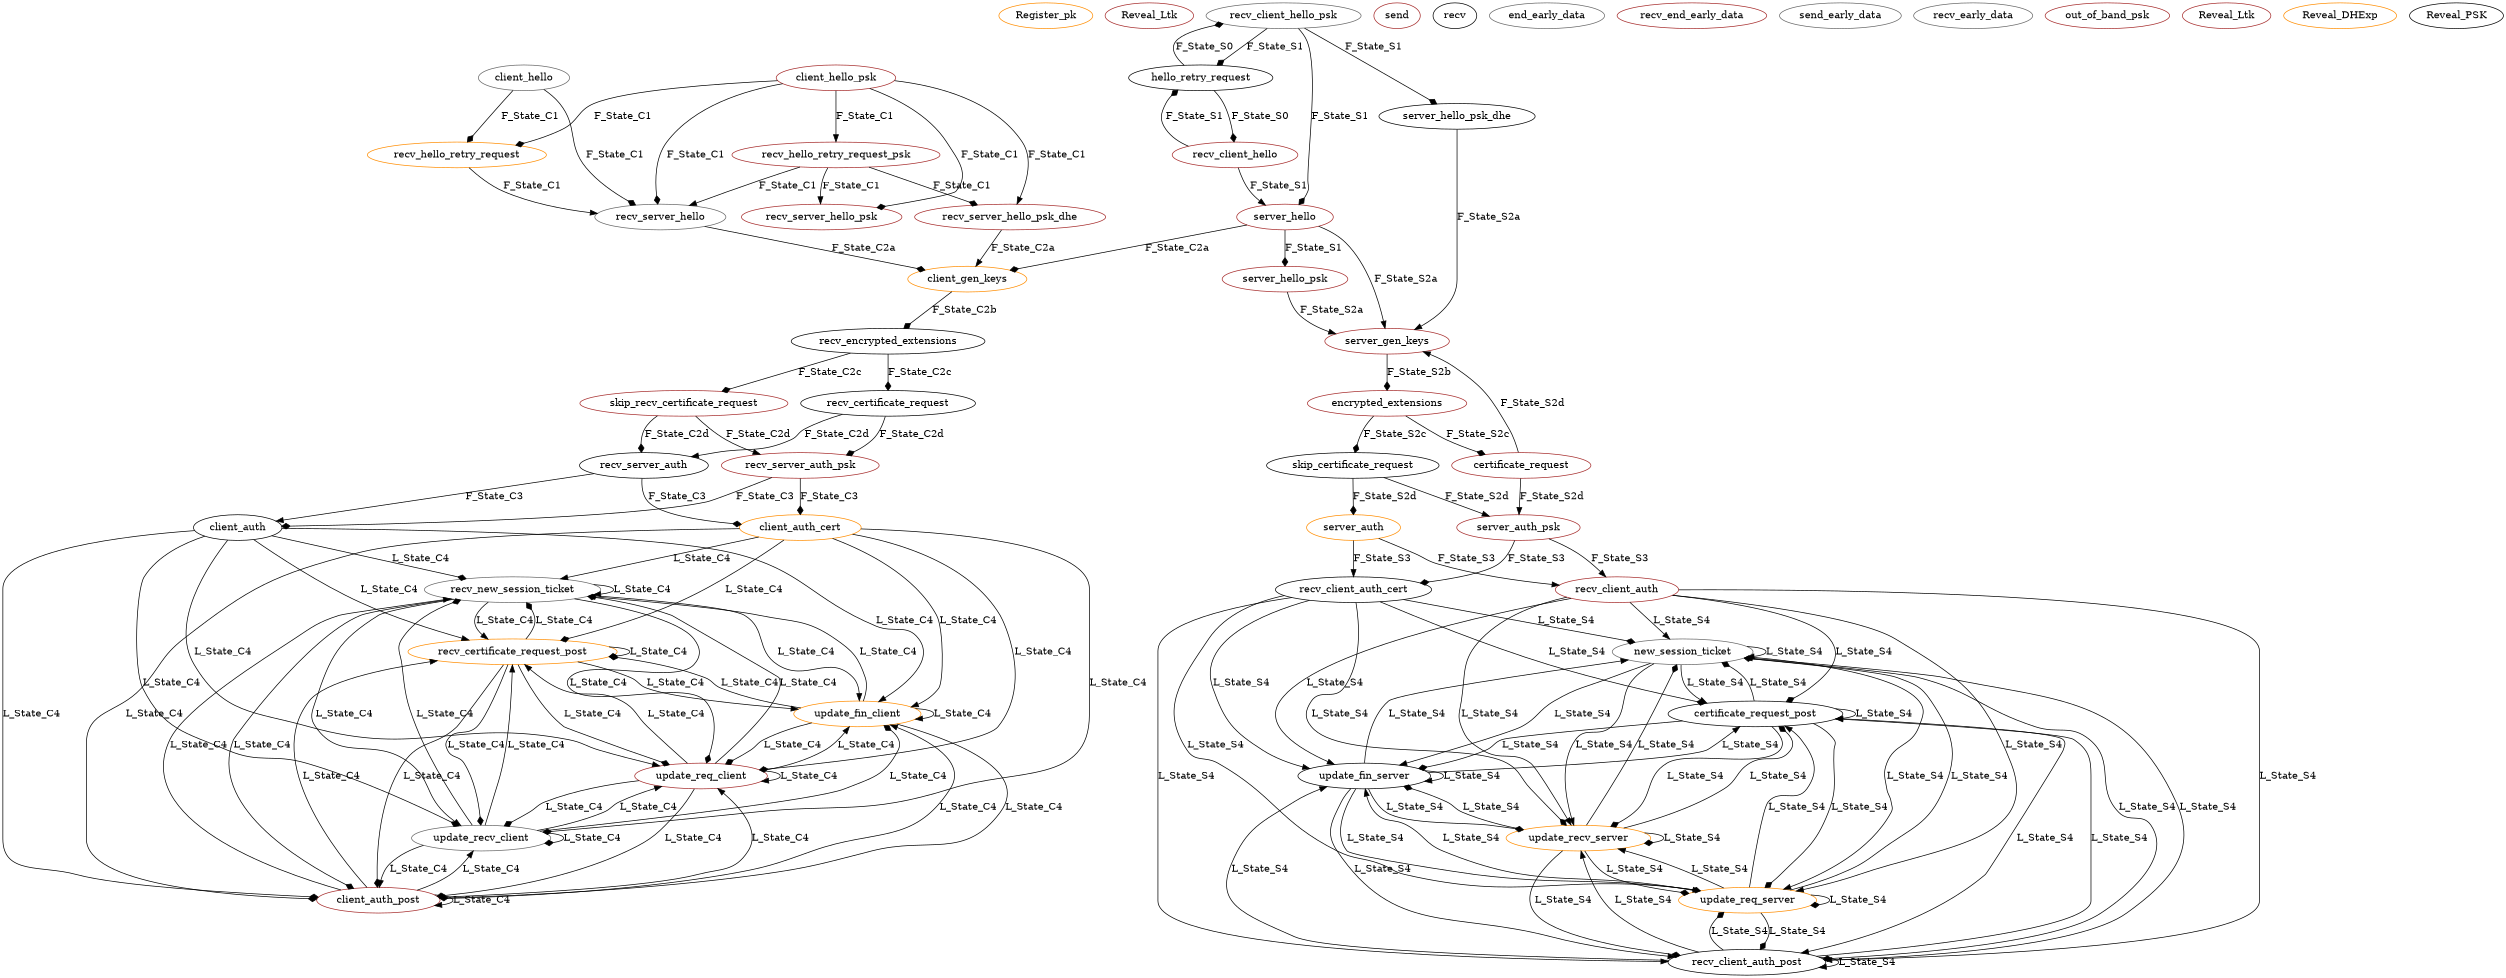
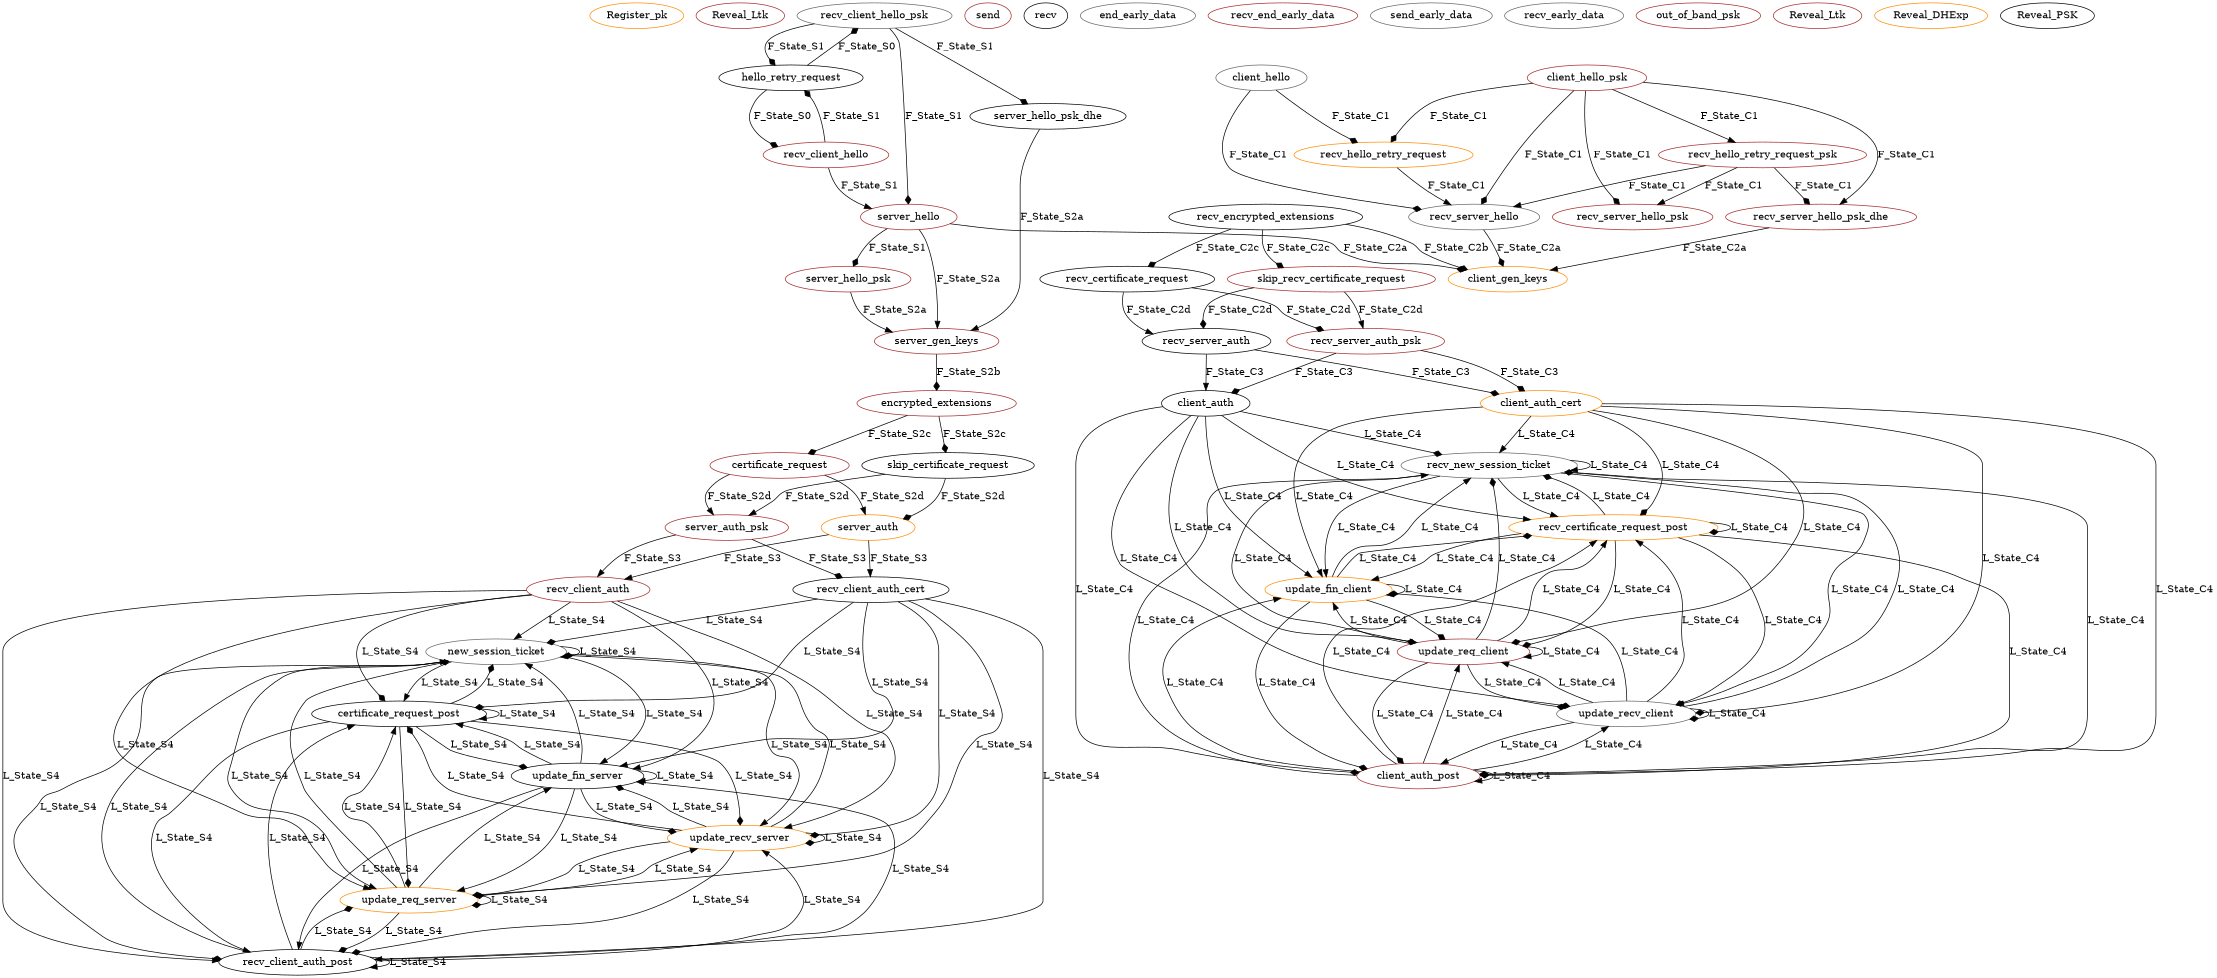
(931, 307) -> (1405, 240)
(1485, 393) -> (848, 487)
